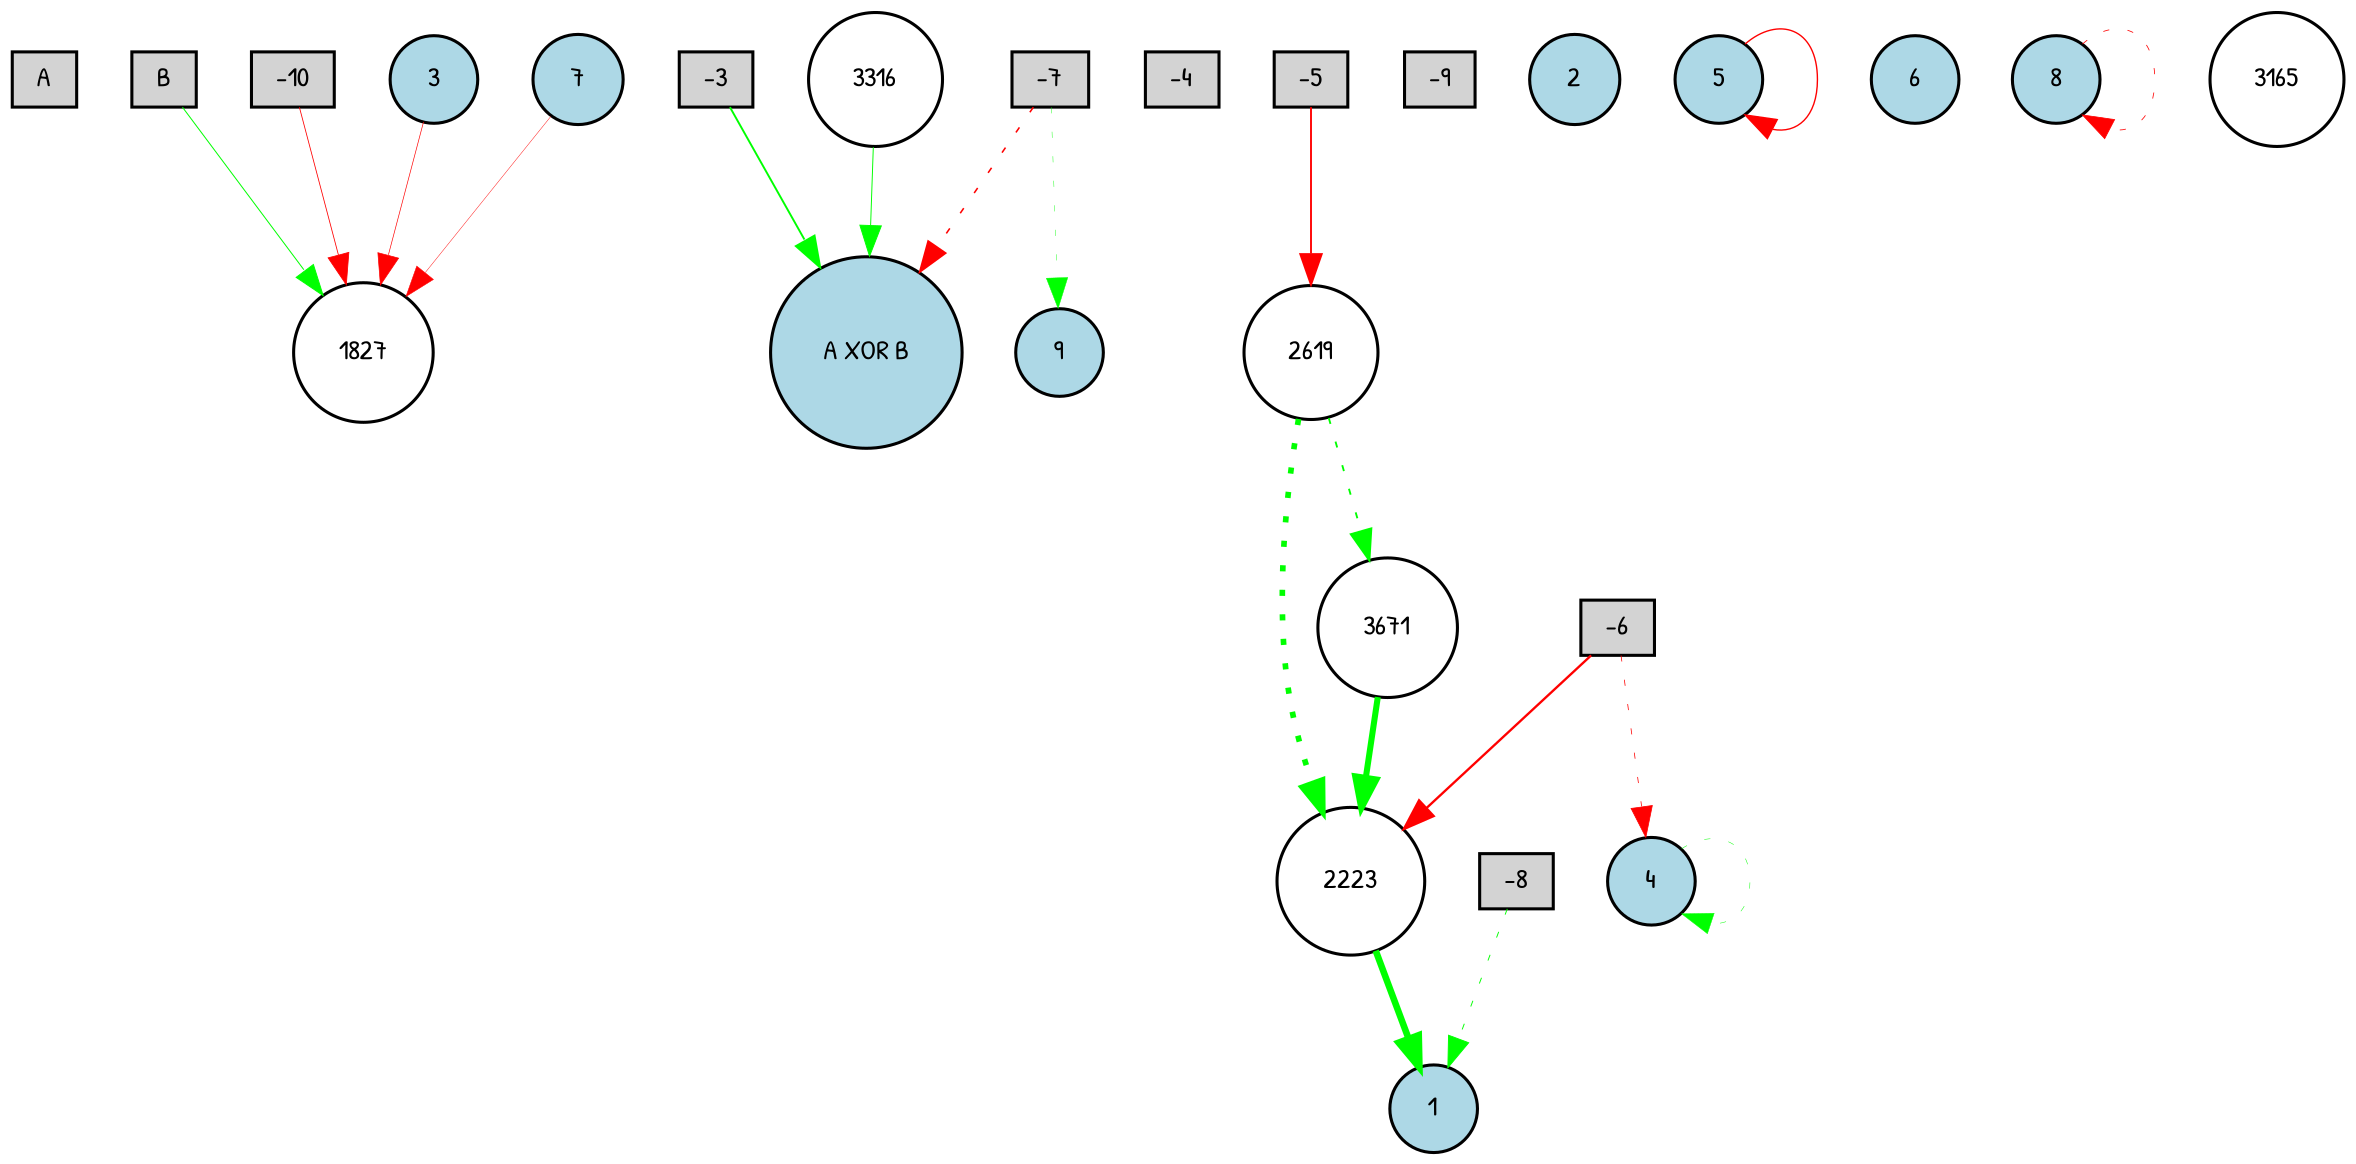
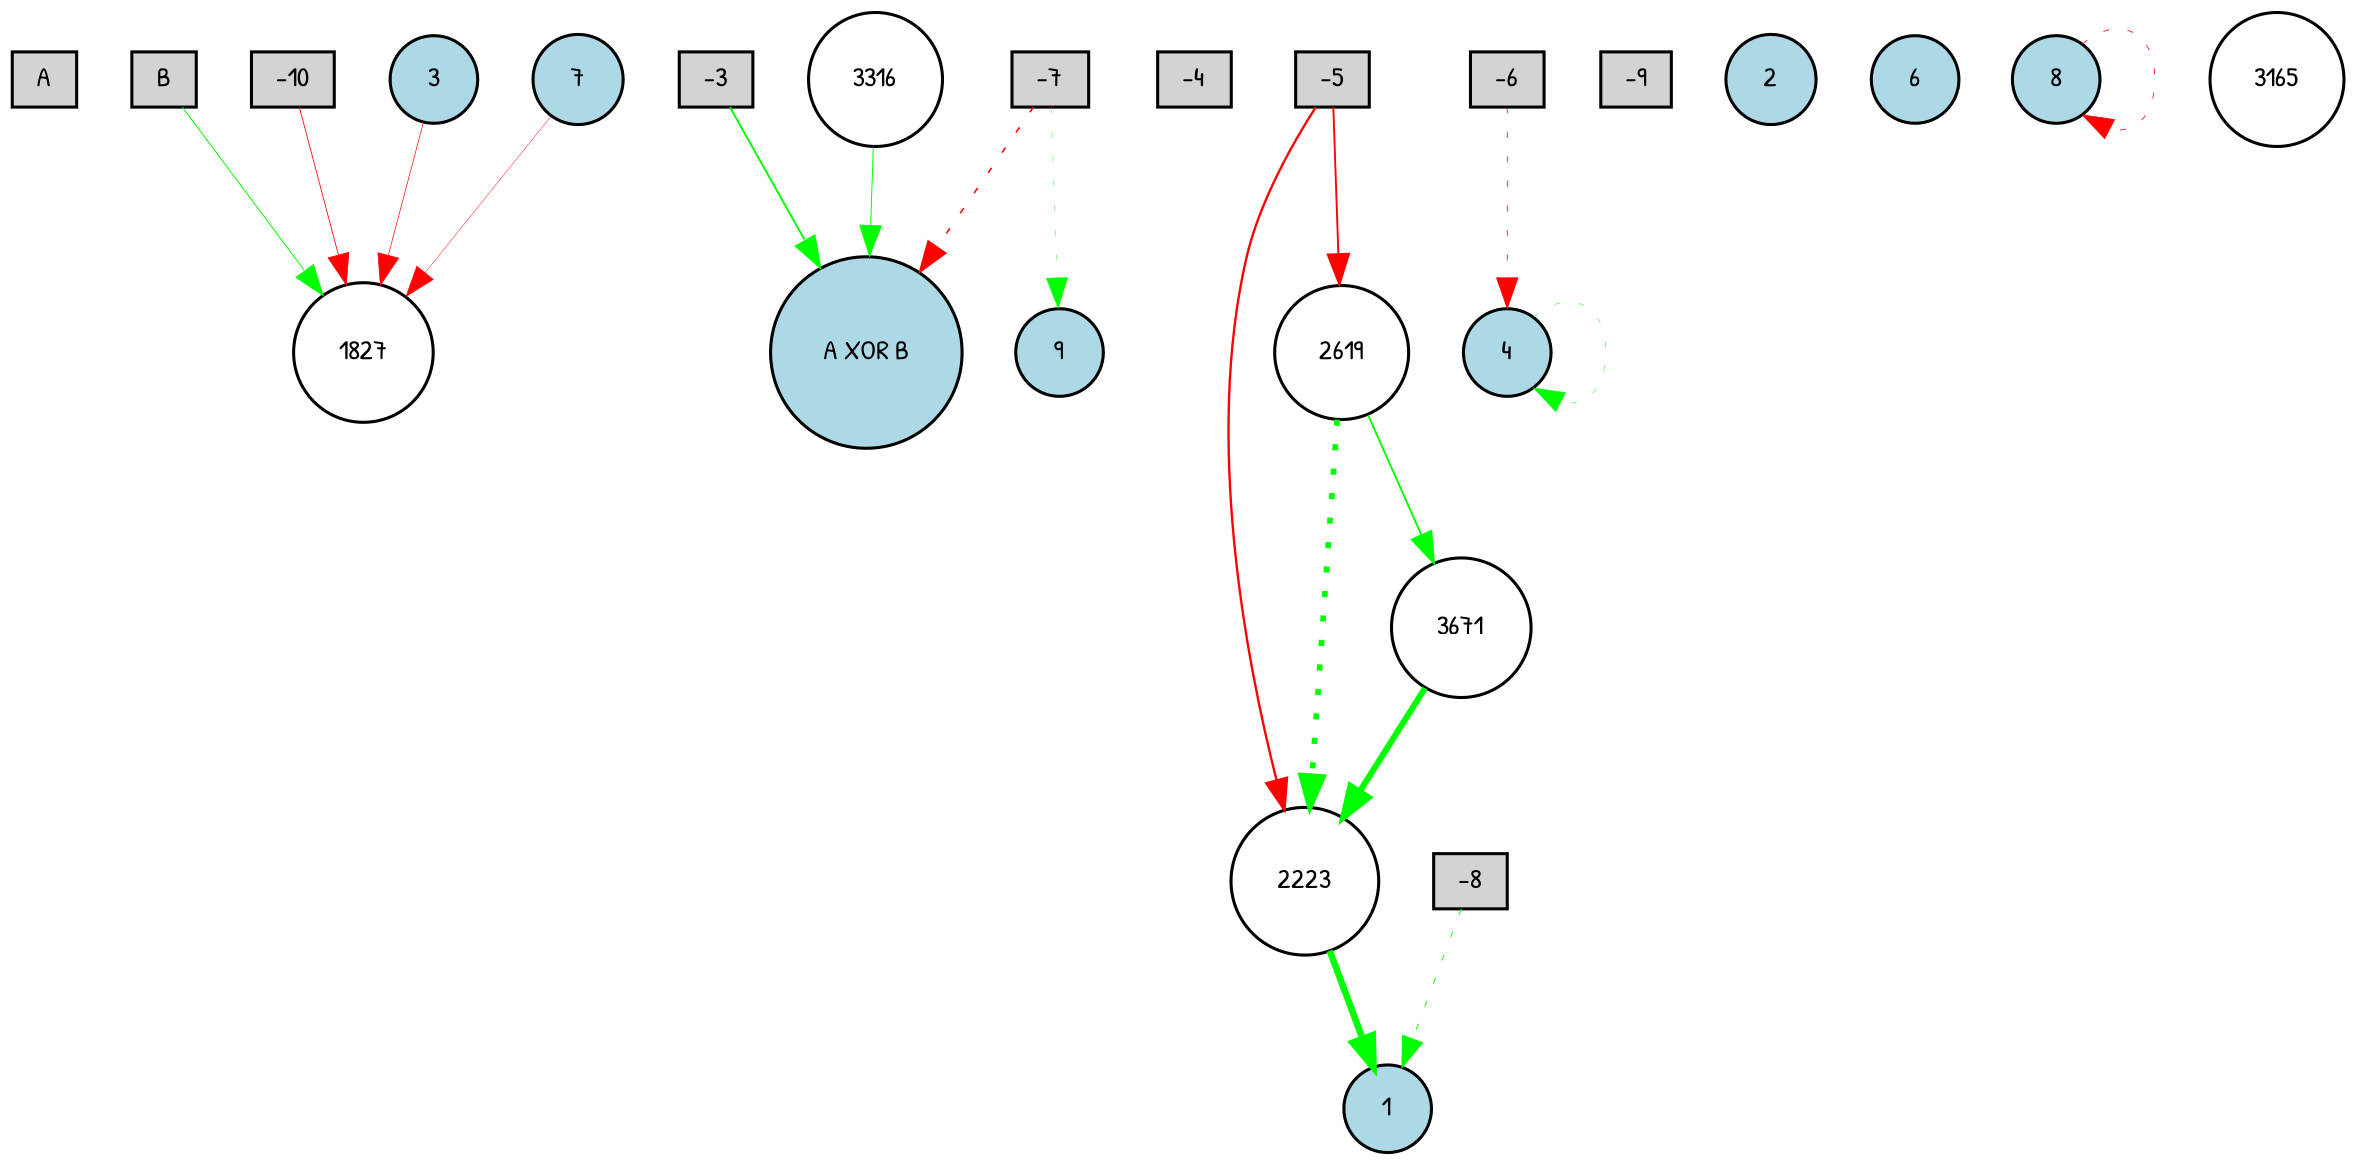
(1719, 79) -> none
(1345, 474) -> (1395, 475)
(1509, 732) -> (1229, 437)
